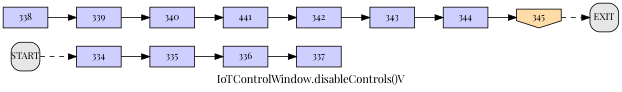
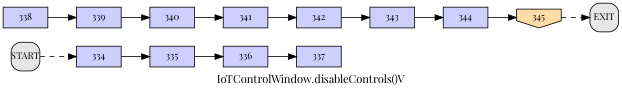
(246, 18) -> (246, 18)
